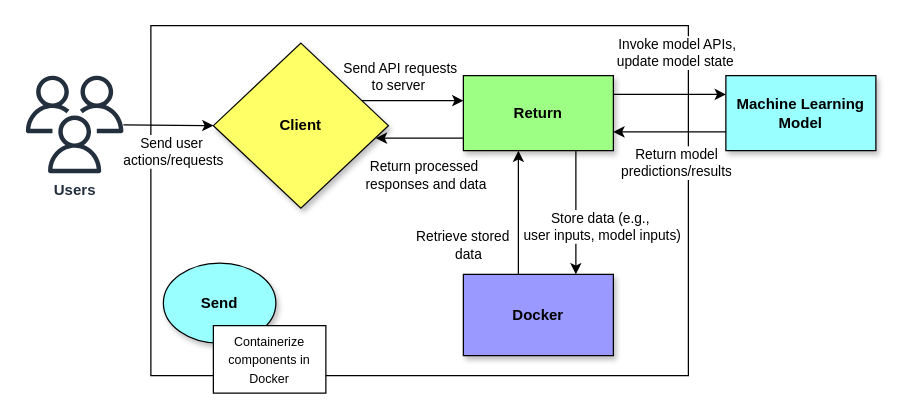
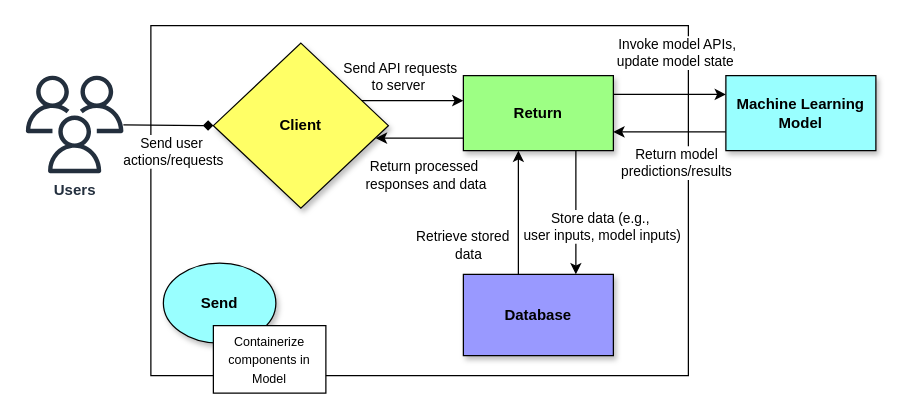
(203, 126) -> (202, 126)
(538, 316) -> (538, 316)
(269, 359) -> (269, 359)
